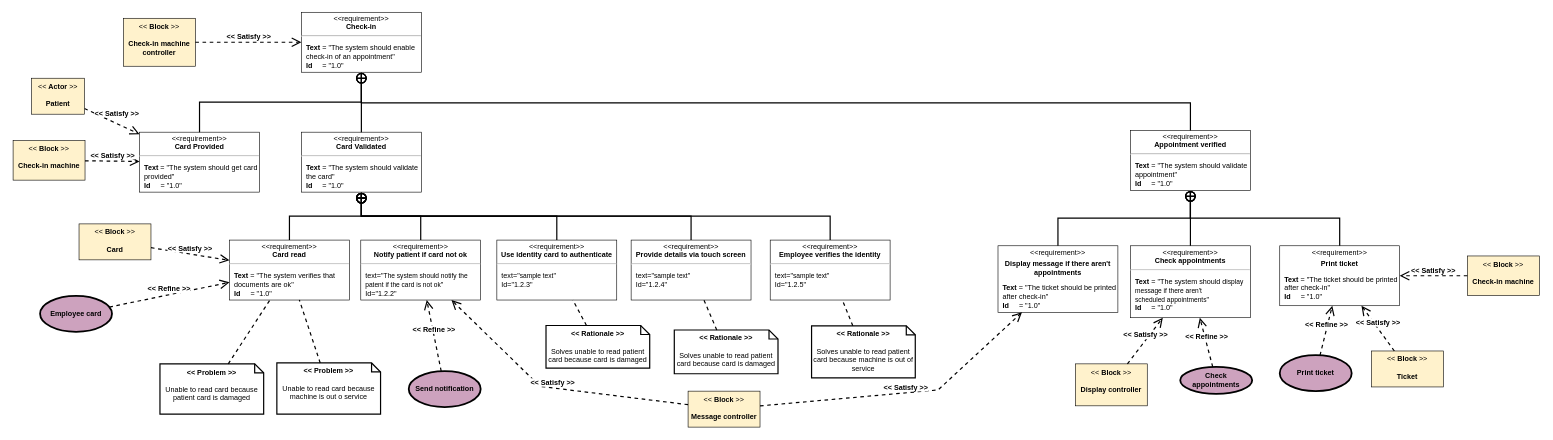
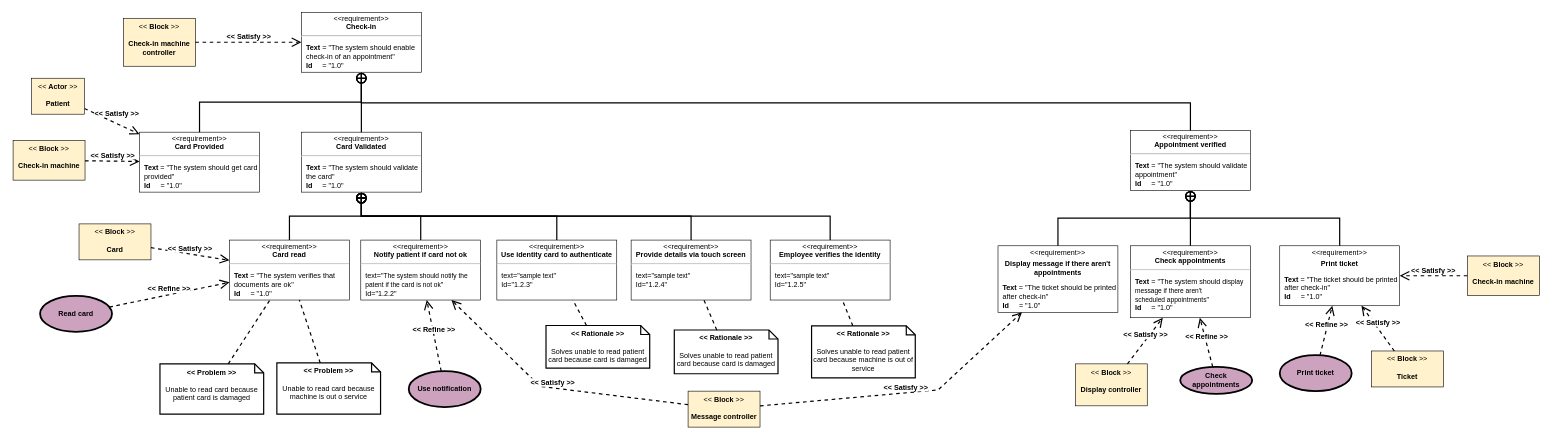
(75, 314) -> (75, 314)
(444, 390) -> (444, 390)
